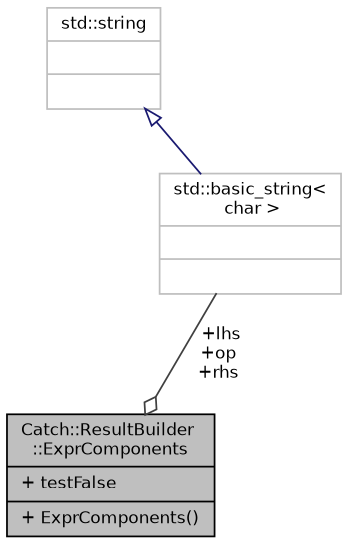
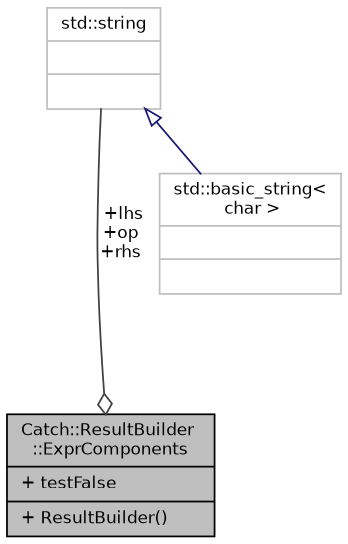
(186, 345) -> (97, 251)
(111, 518) -> (95, 518)
